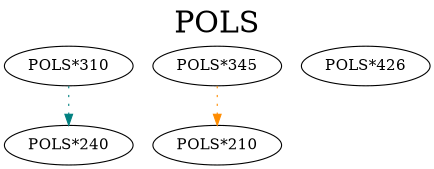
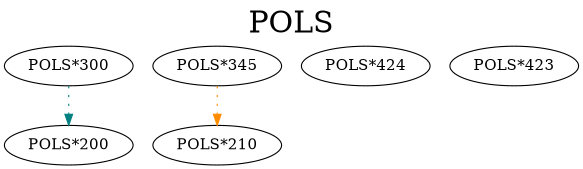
(69, 66) -> (69, 66)
(366, 66) -> (514, 66)
none -> (366, 66)
(69, 145) -> (69, 145)
